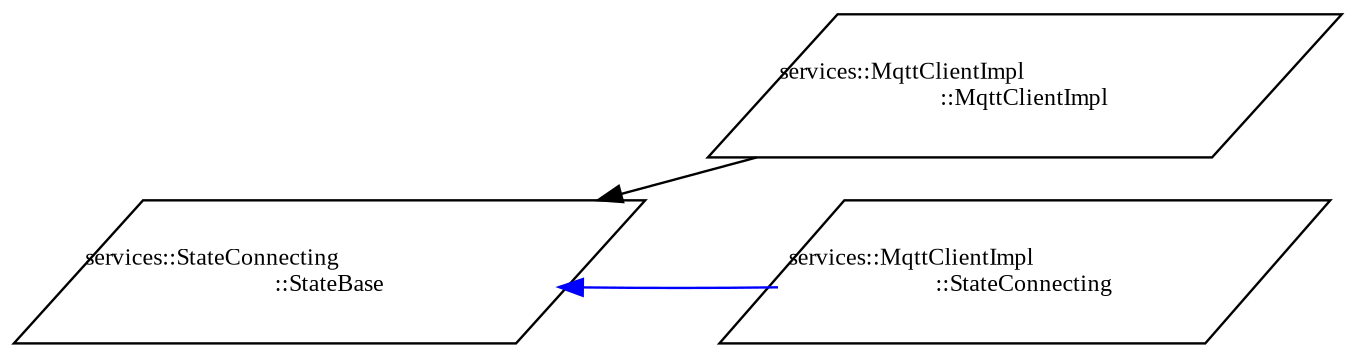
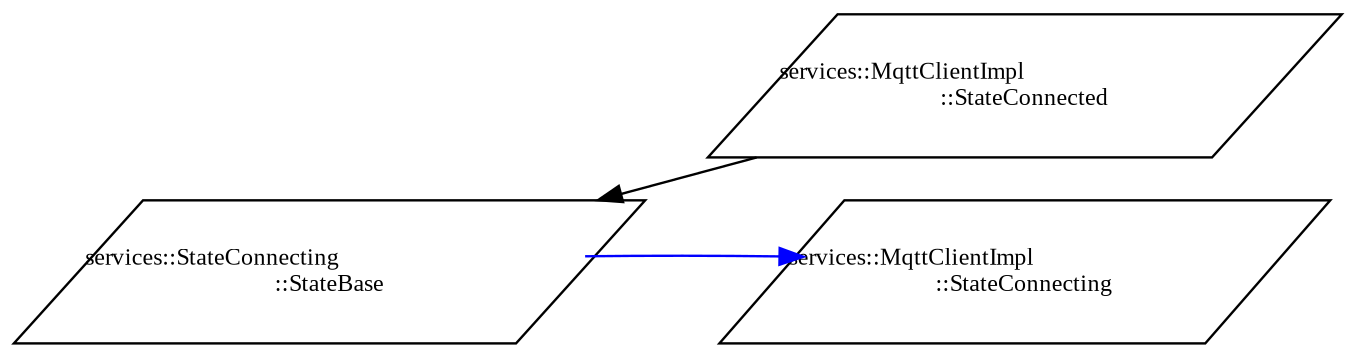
(1025, 86) -> (1025, 86)
(681, 288) -> (682, 256)
